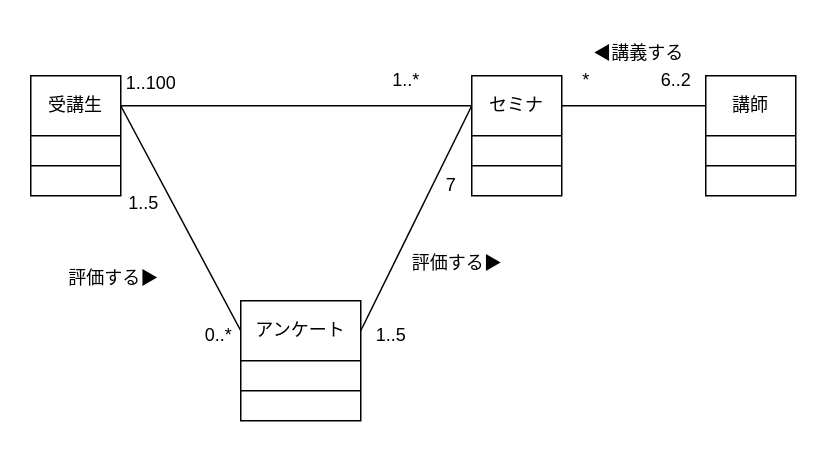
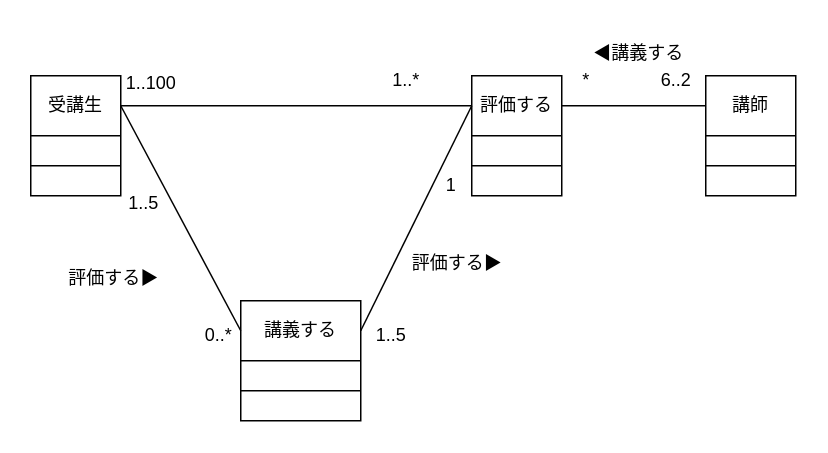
(517, 106) -> (517, 106)
(452, 185) -> (452, 185)
(301, 331) -> (301, 331)
